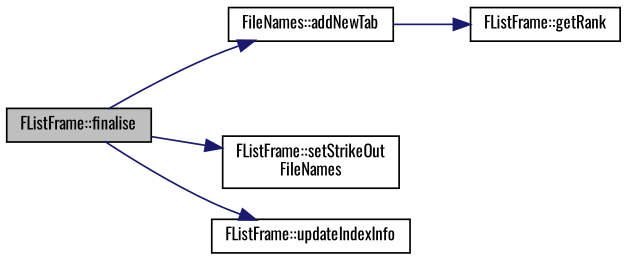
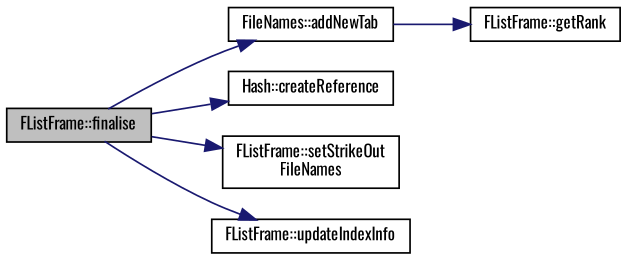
none -> (311, 88)
